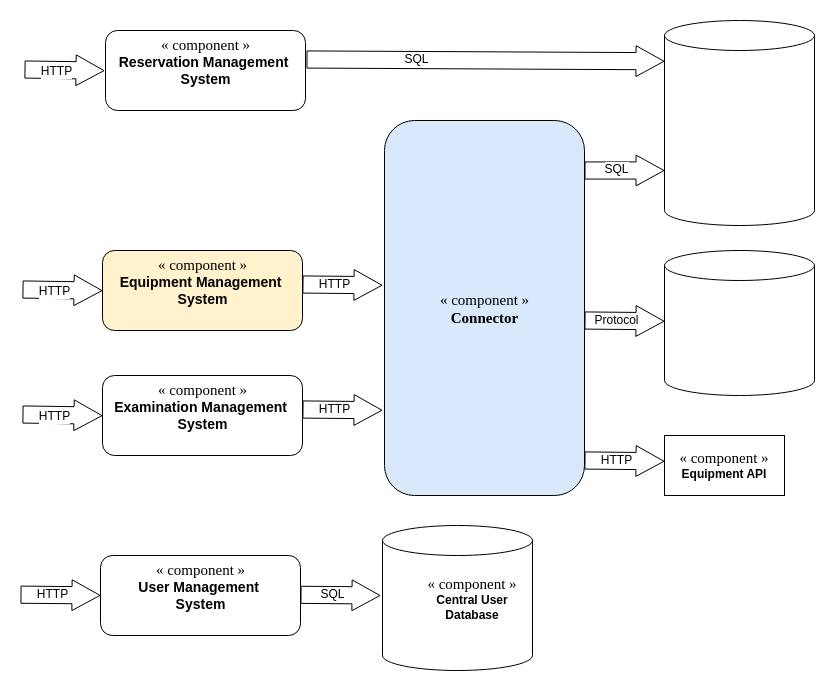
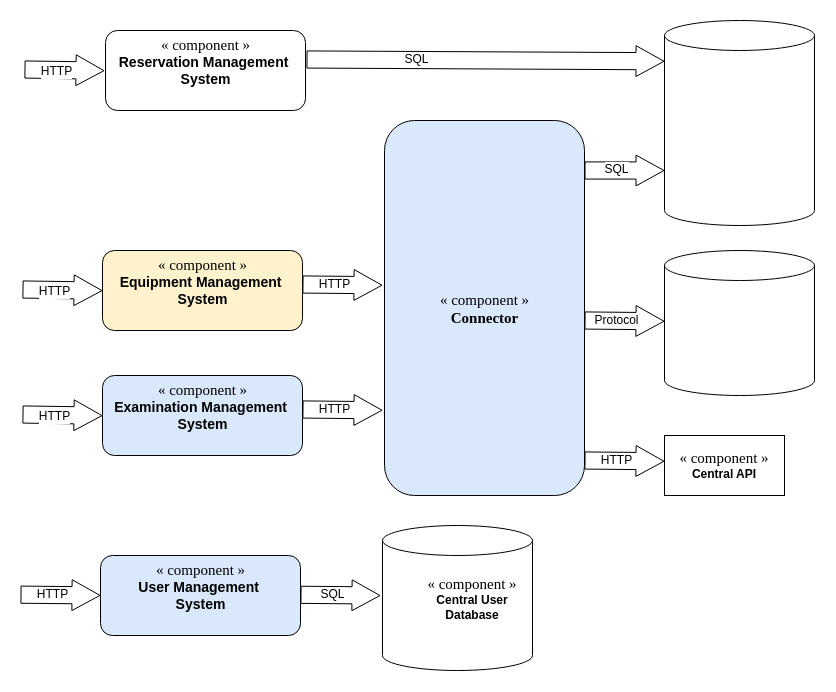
(203, 416) -> (203, 416)
(725, 466) -> (725, 466)
(201, 596) -> (201, 596)
